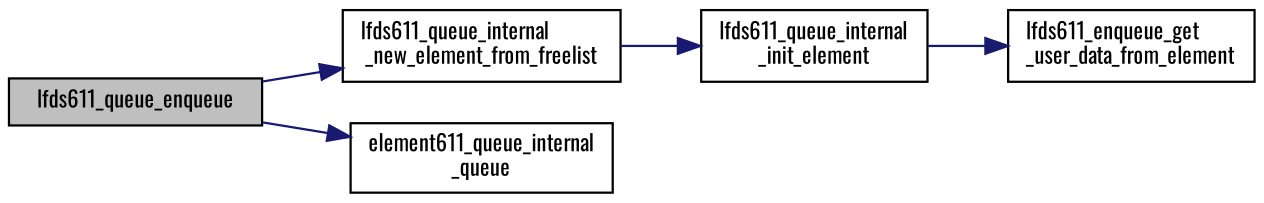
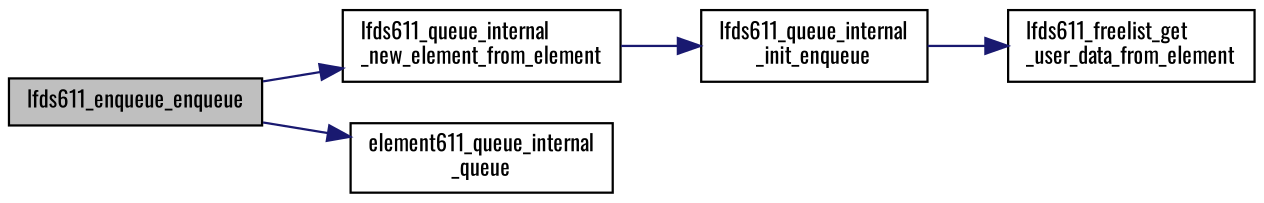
(482, 46) -> (482, 46)
(814, 46) -> (814, 46)
(1131, 46) -> (1131, 46)
(136, 102) -> (136, 102)
